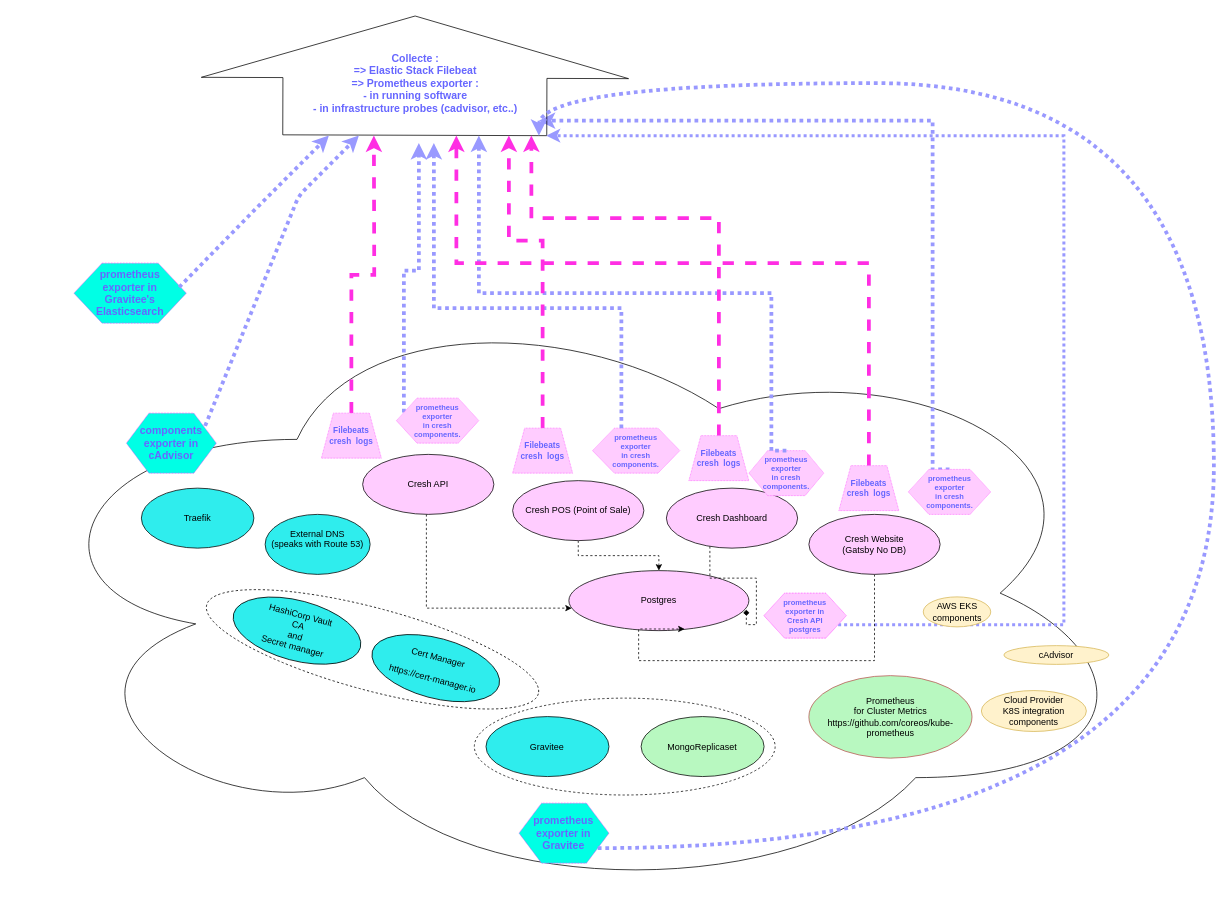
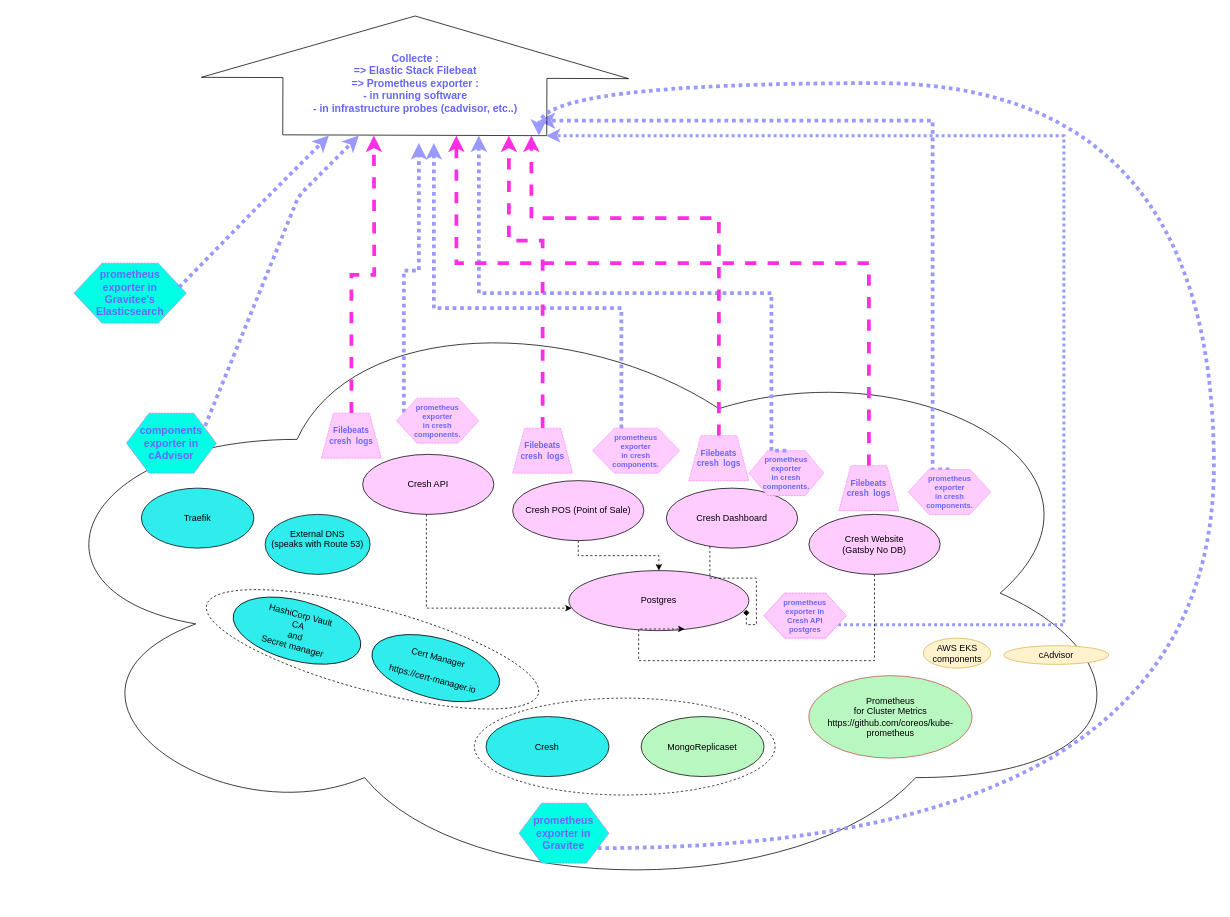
(957, 612) -> (957, 653)
(1034, 711) -> none
(547, 747) -> (547, 747)
